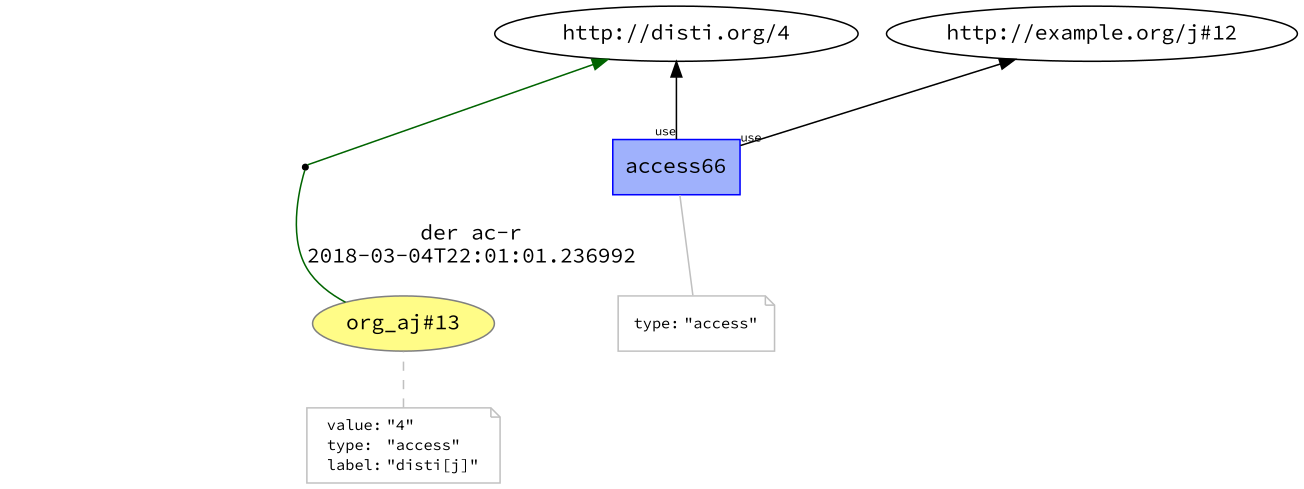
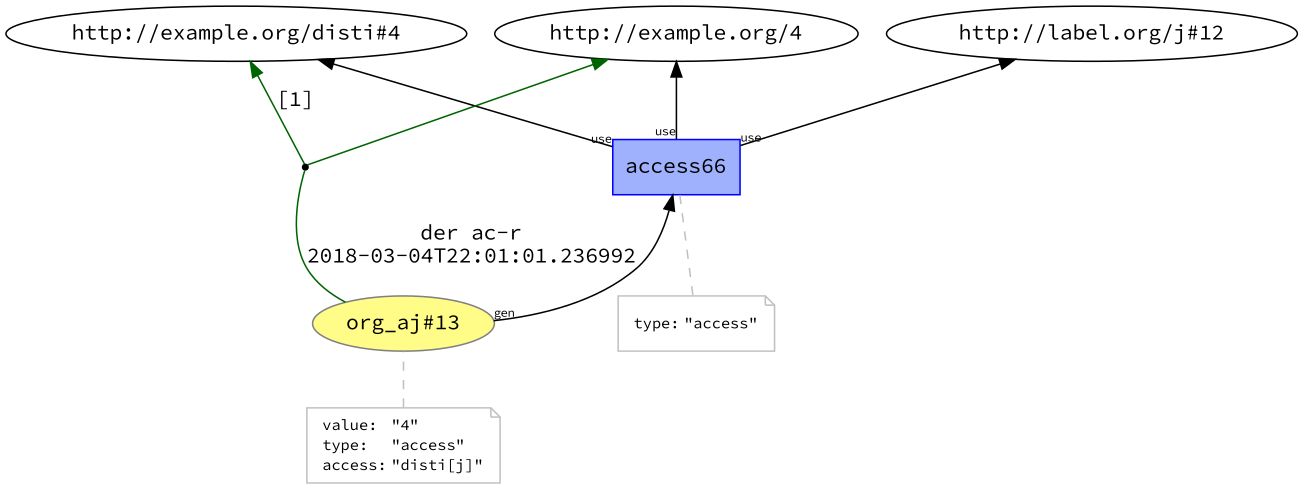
none -> (236, 34)
(676, 34) -> (676, 34)
(1092, 34) -> (1092, 34)
(686, 245) -> (686, 245)
none -> (600, 292)
(355, 465) -> (355, 465)
